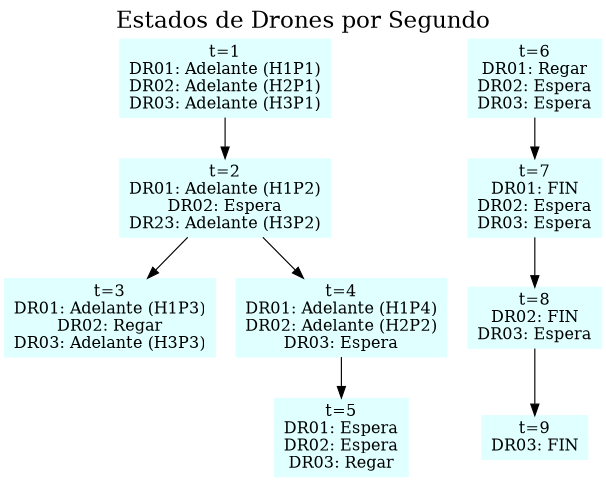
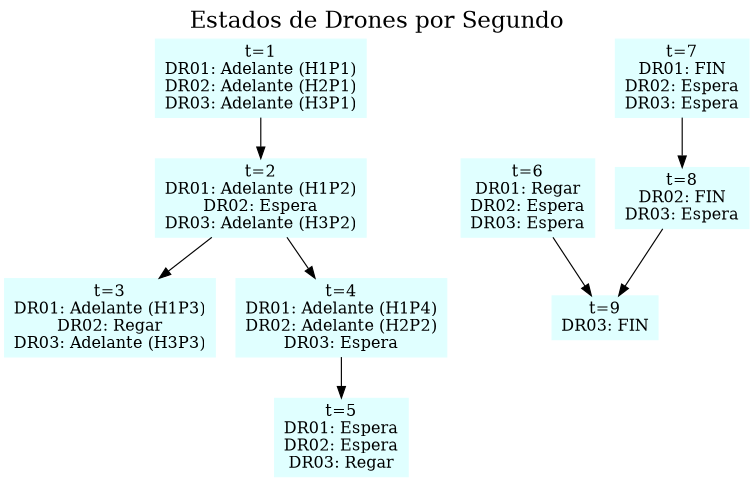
(535, 132) -> (569, 262)
(225, 198) -> (261, 198)
